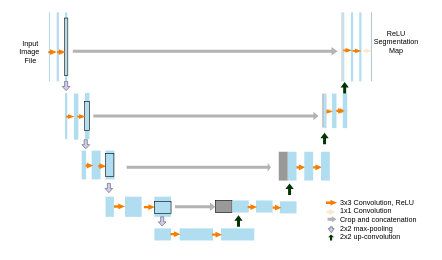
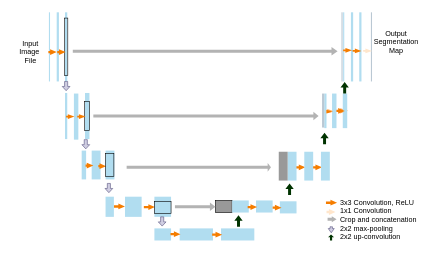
(396, 42) -> (396, 42)
